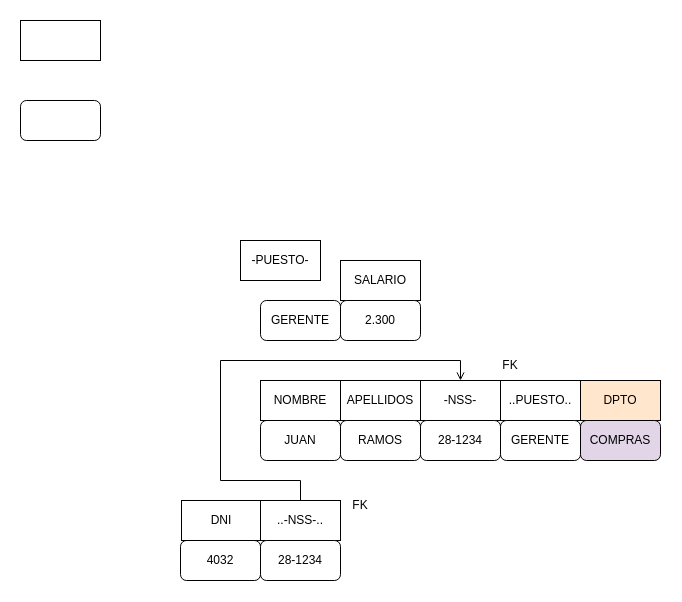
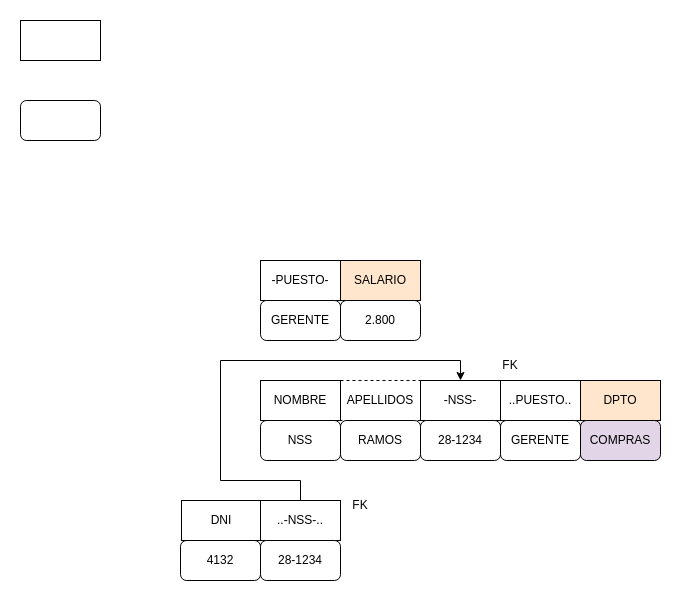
(281, 261) -> (301, 281)
(381, 281) -> (381, 281)
(381, 321) -> (381, 321)
(461, 374) -> (461, 372)
(381, 401) -> (381, 401)
(301, 441) -> (301, 441)
(221, 561) -> (221, 561)
